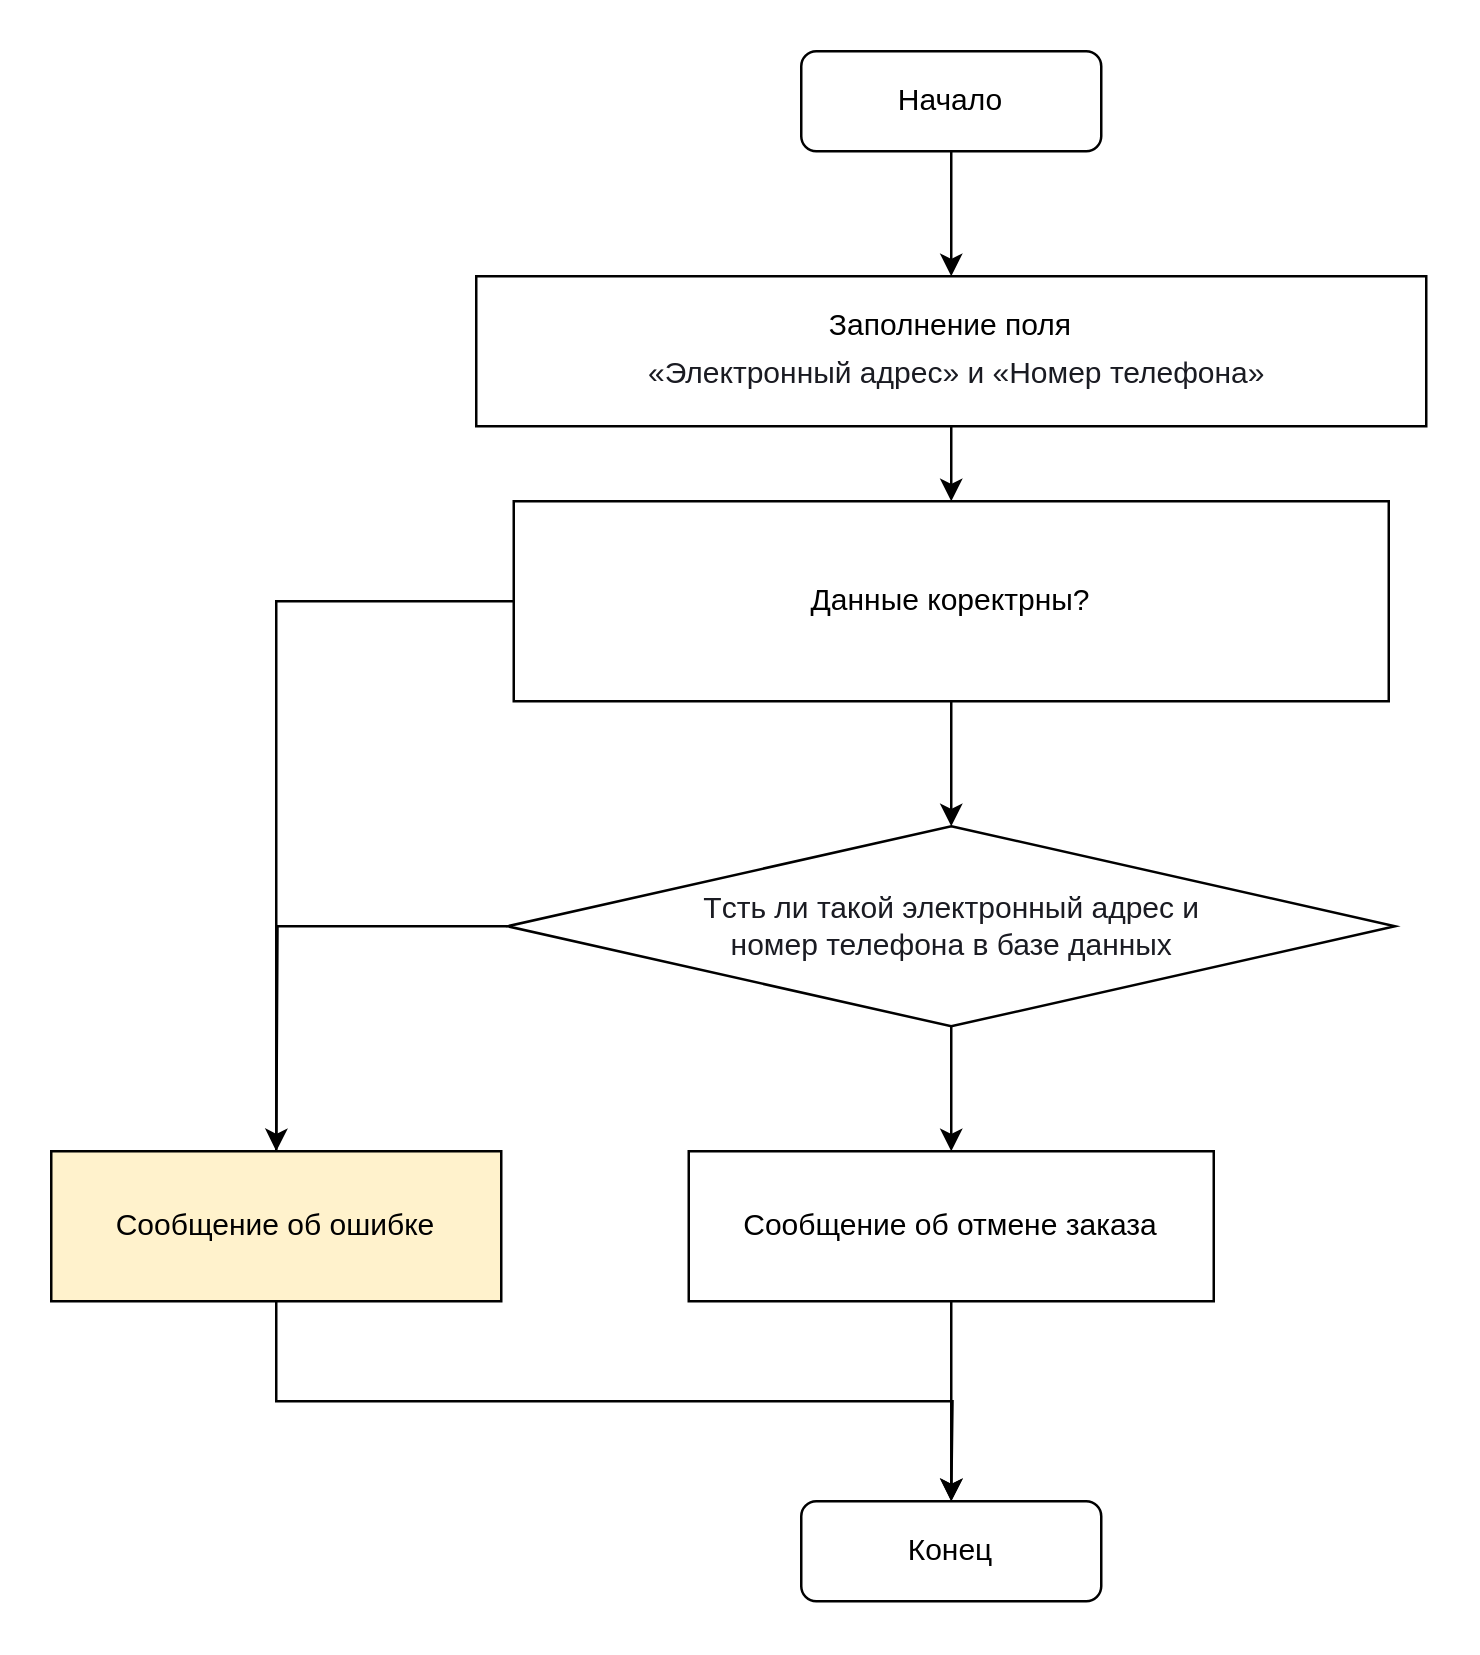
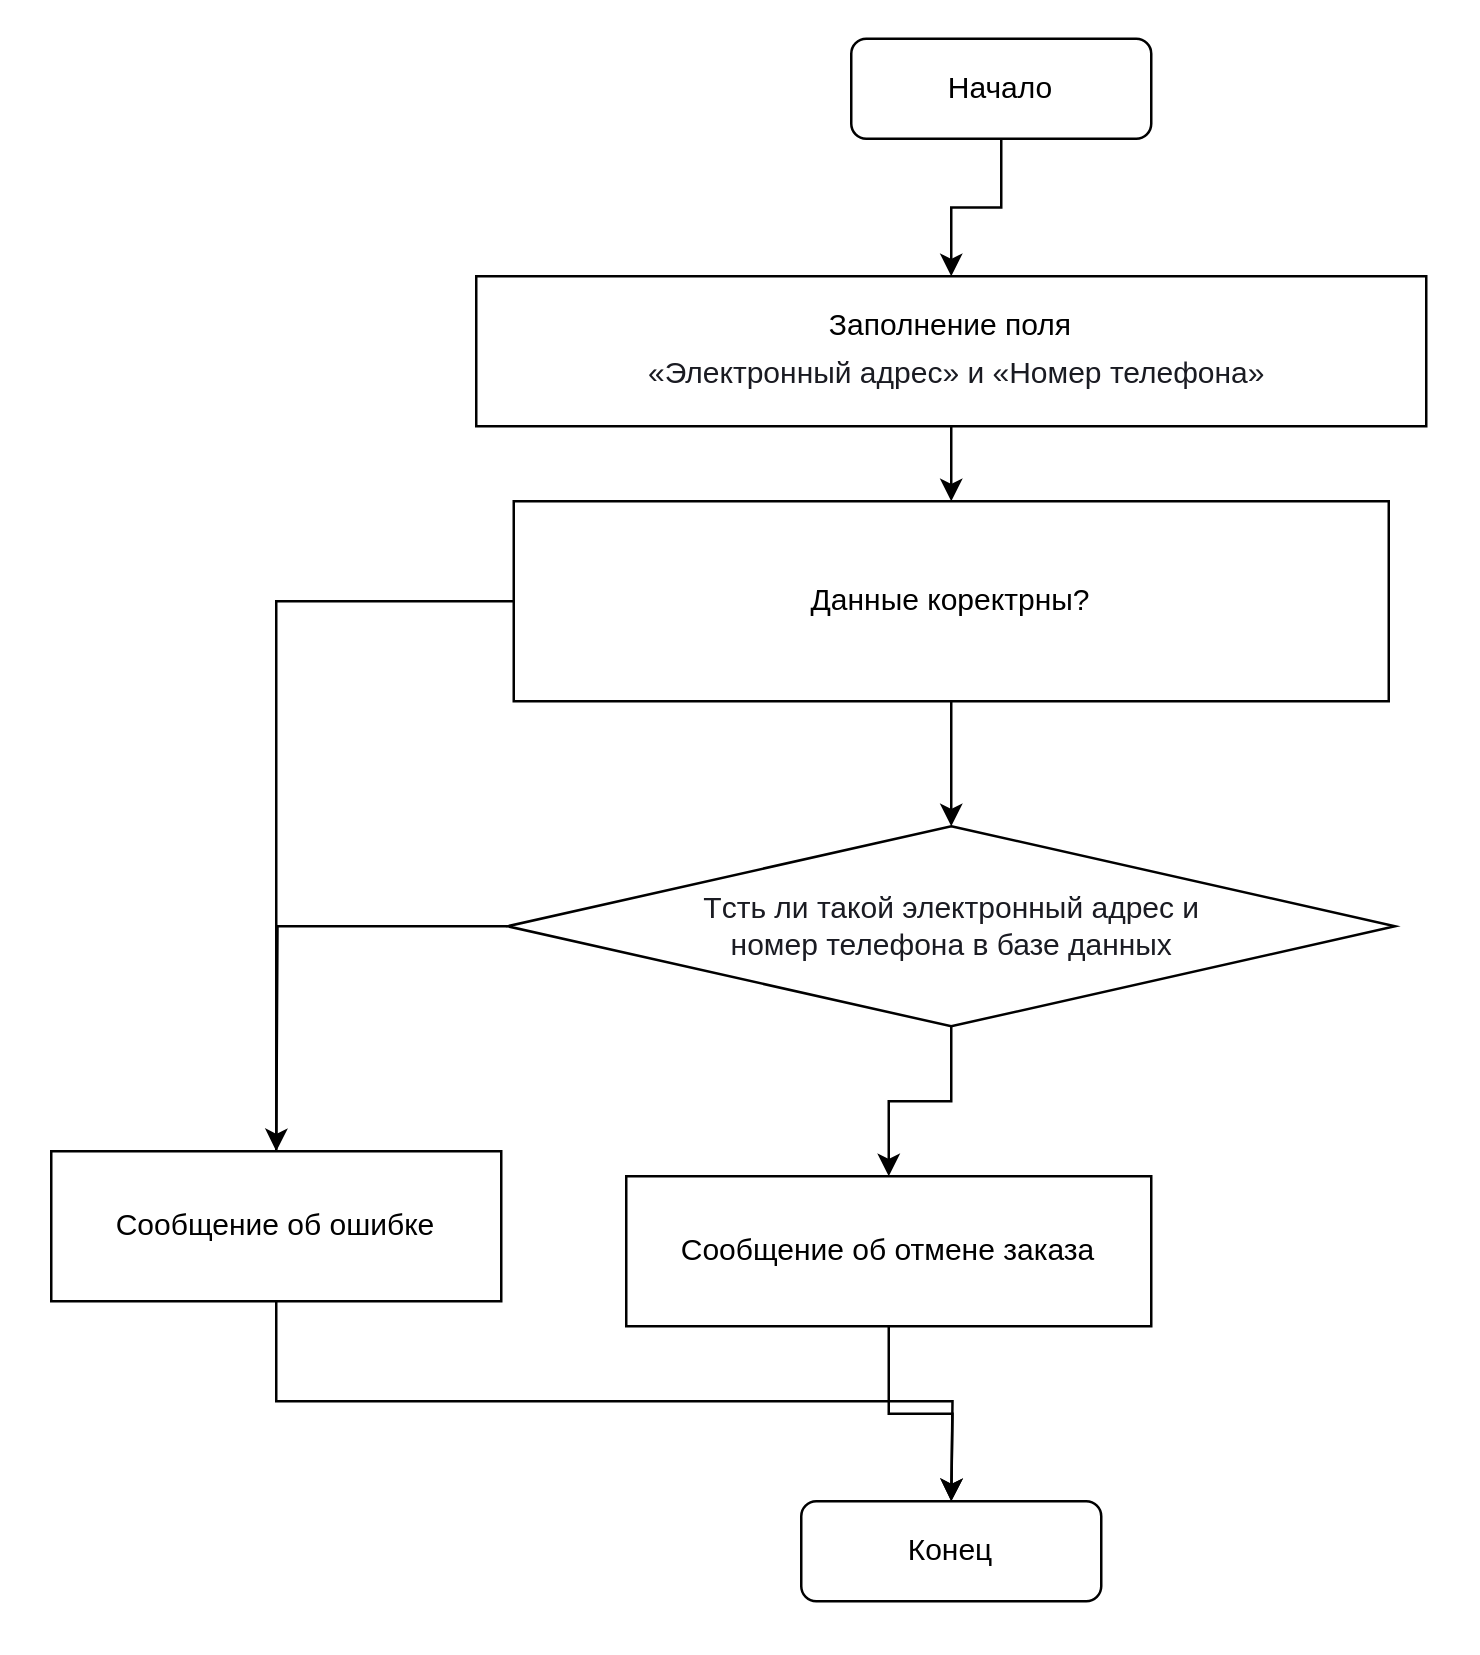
(951, 101) -> (1001, 89)
(276, 1226) -> (276, 1226)
(951, 1226) -> (889, 1251)
